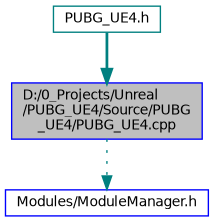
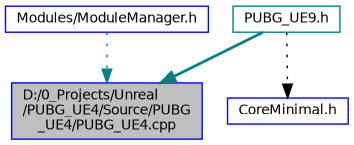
(107, 19) -> (287, 19)
none -> (288, 111)
(107, 157) -> (107, 51)
